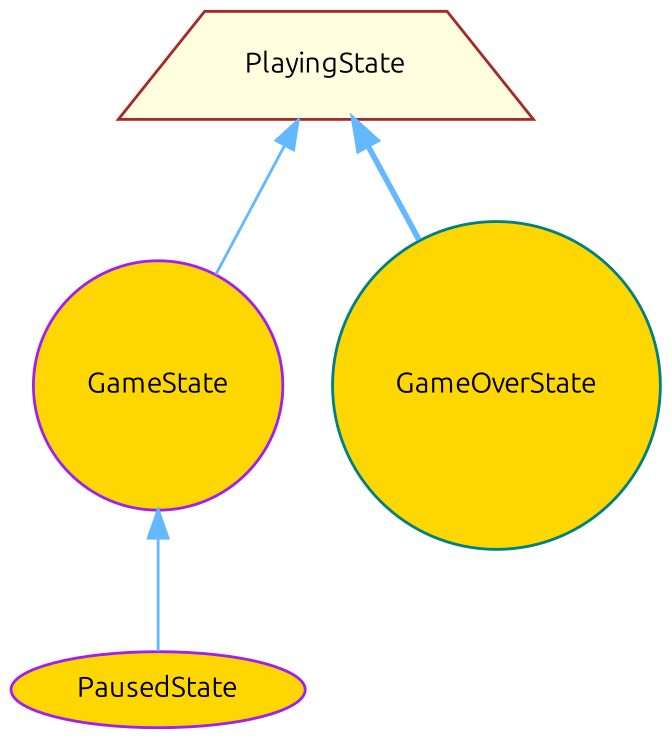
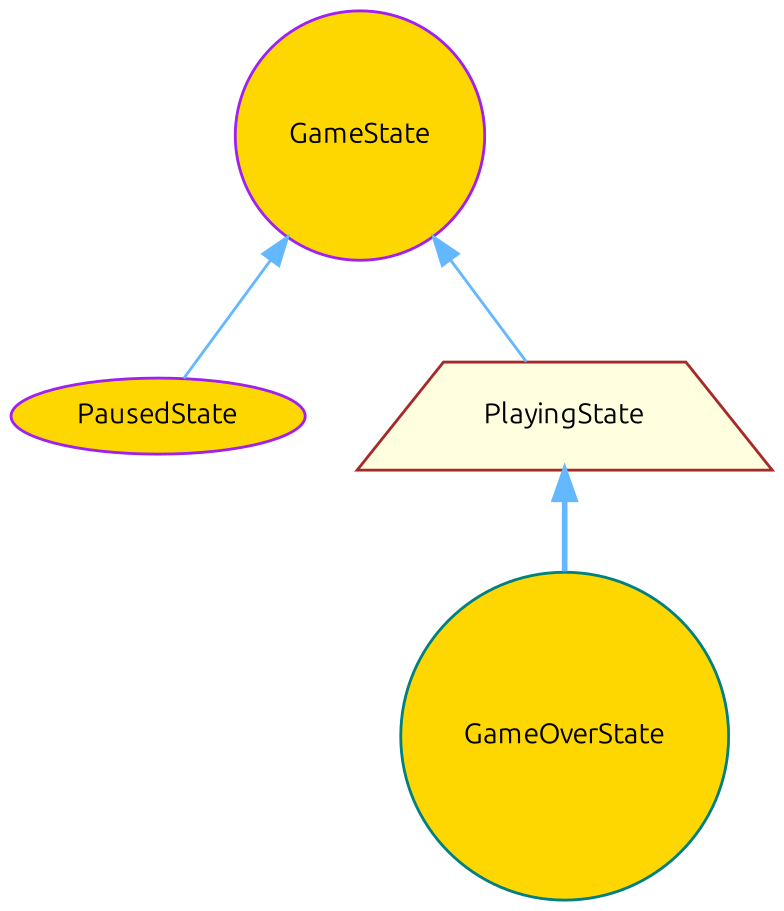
(250, 210) -> (488, 311)
